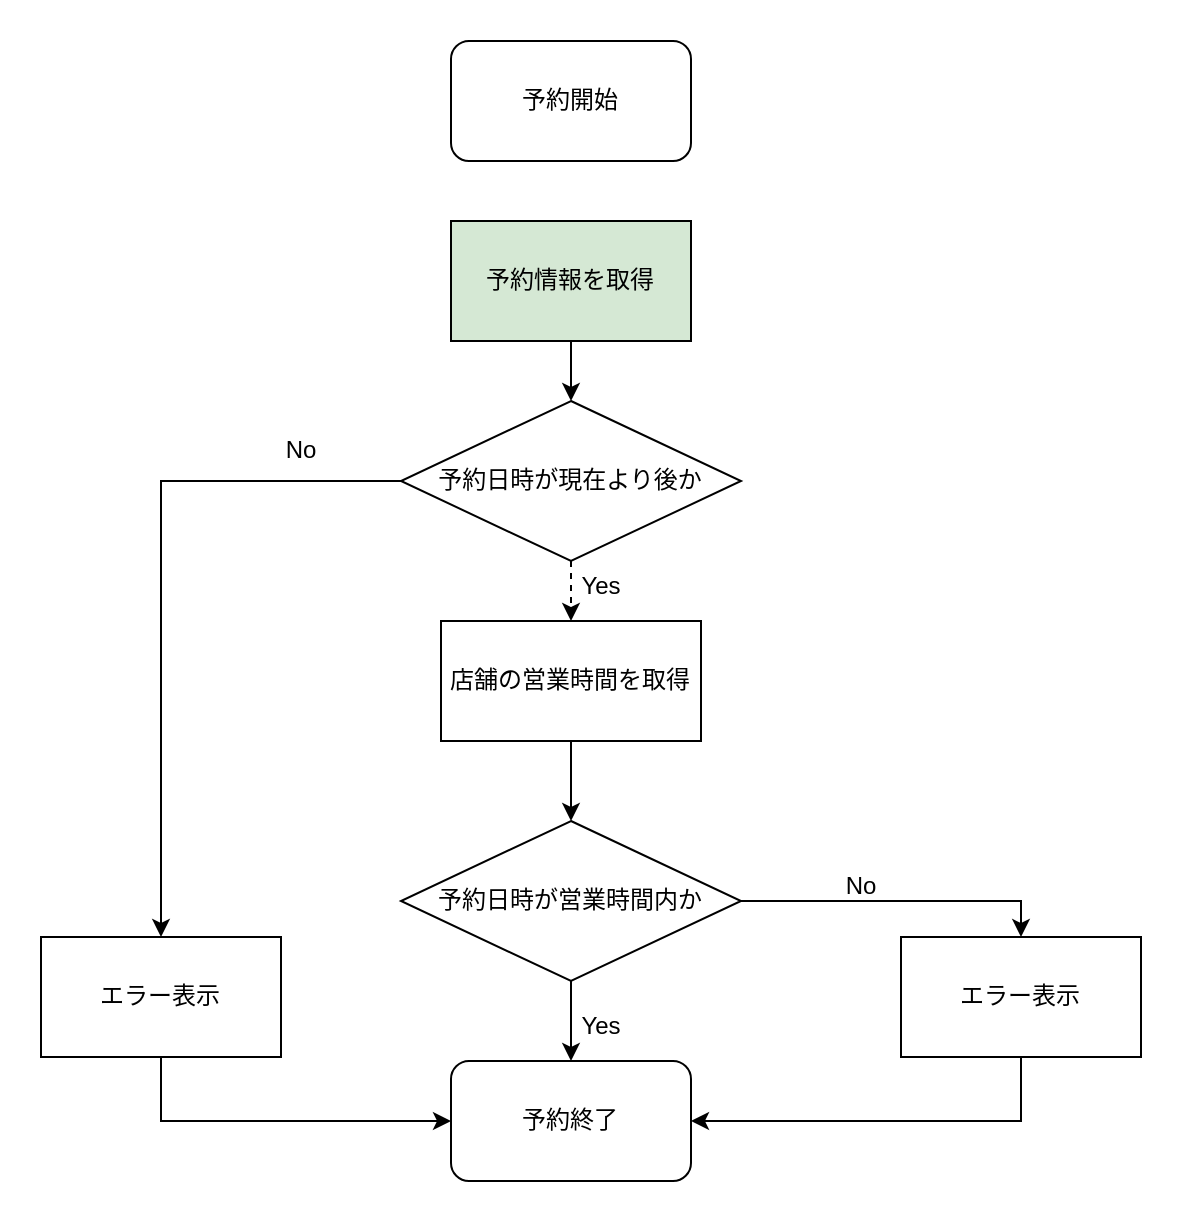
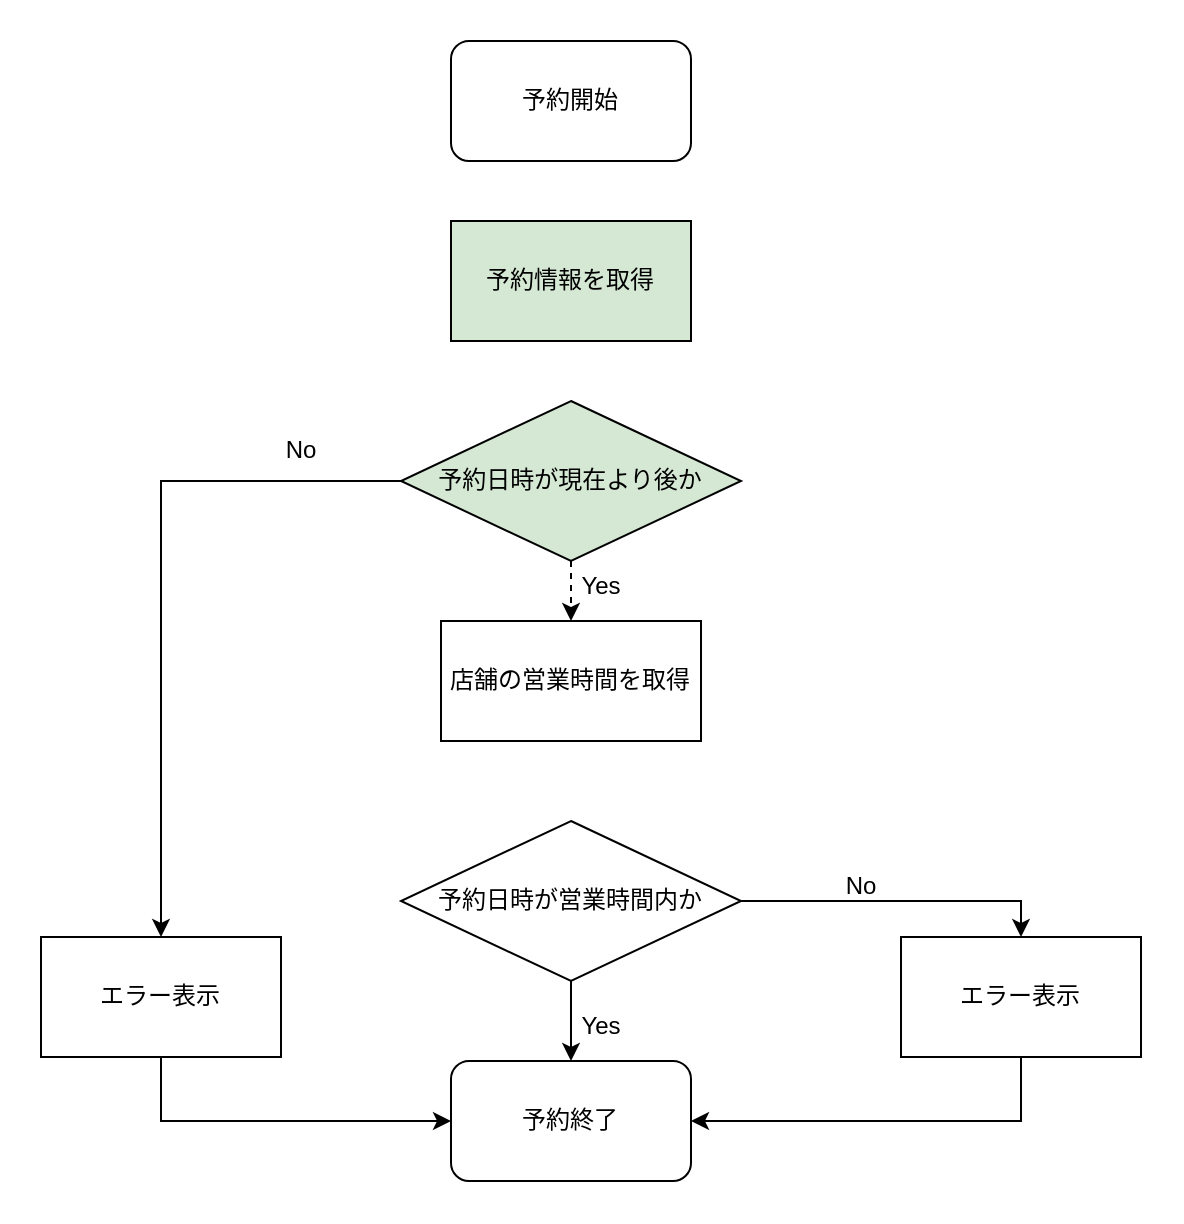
(571, 364) -> none
(571, 481) -> (571, 481)
(571, 774) -> none
